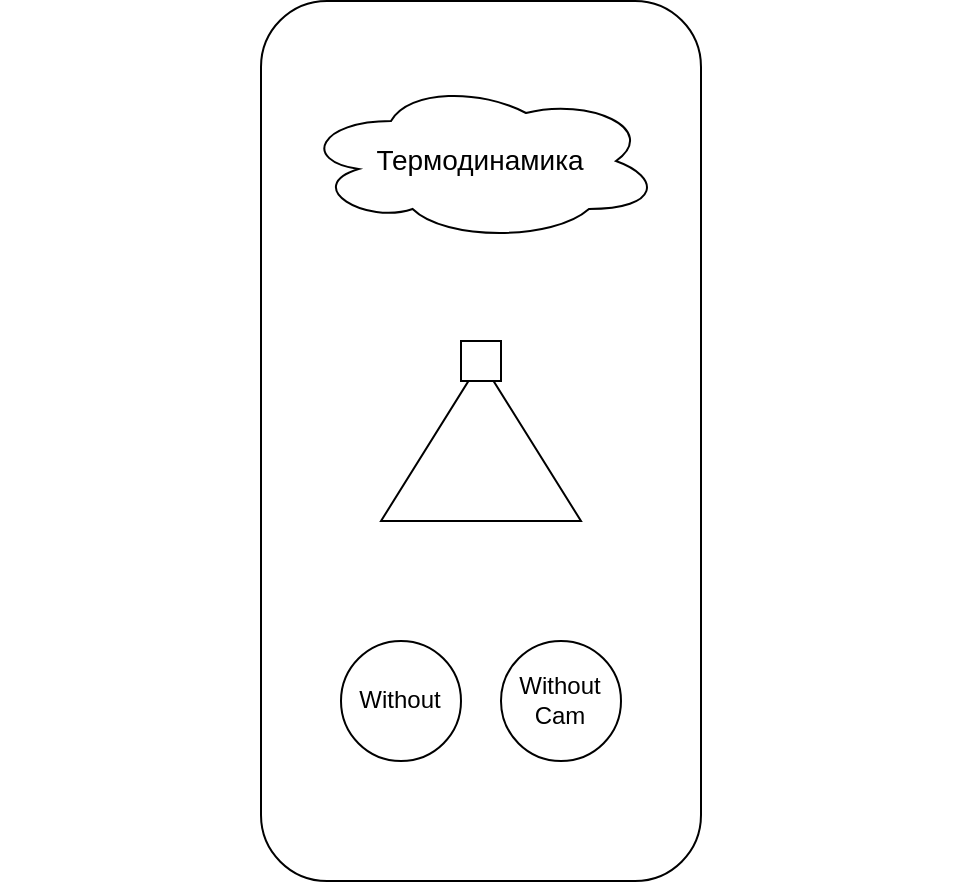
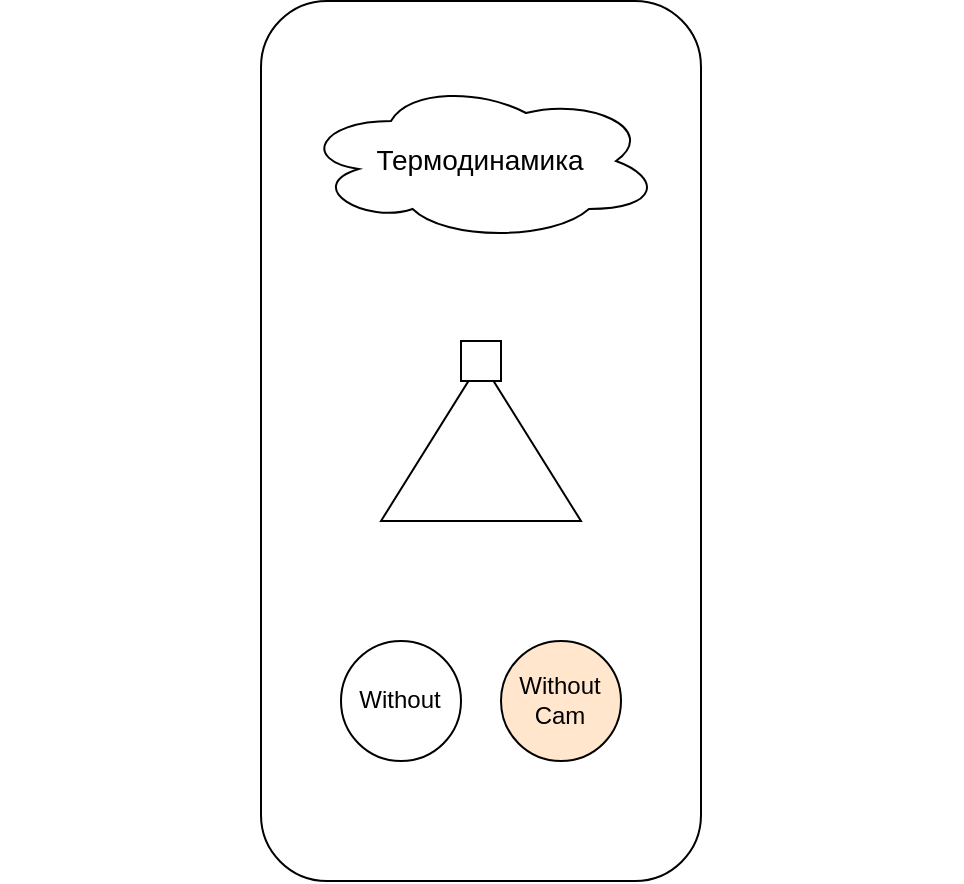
(561, 701) -> (561, 701)
